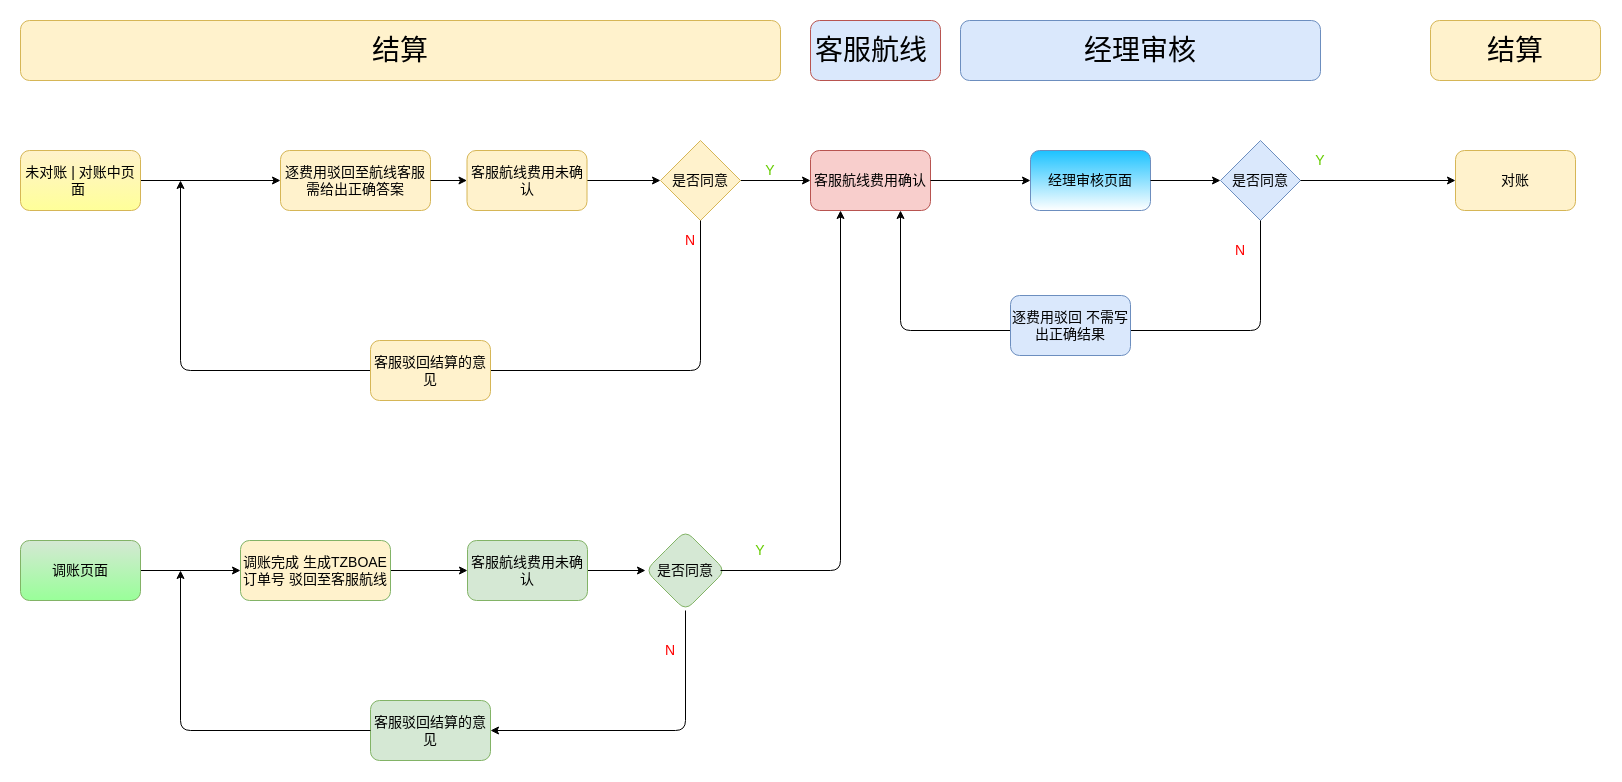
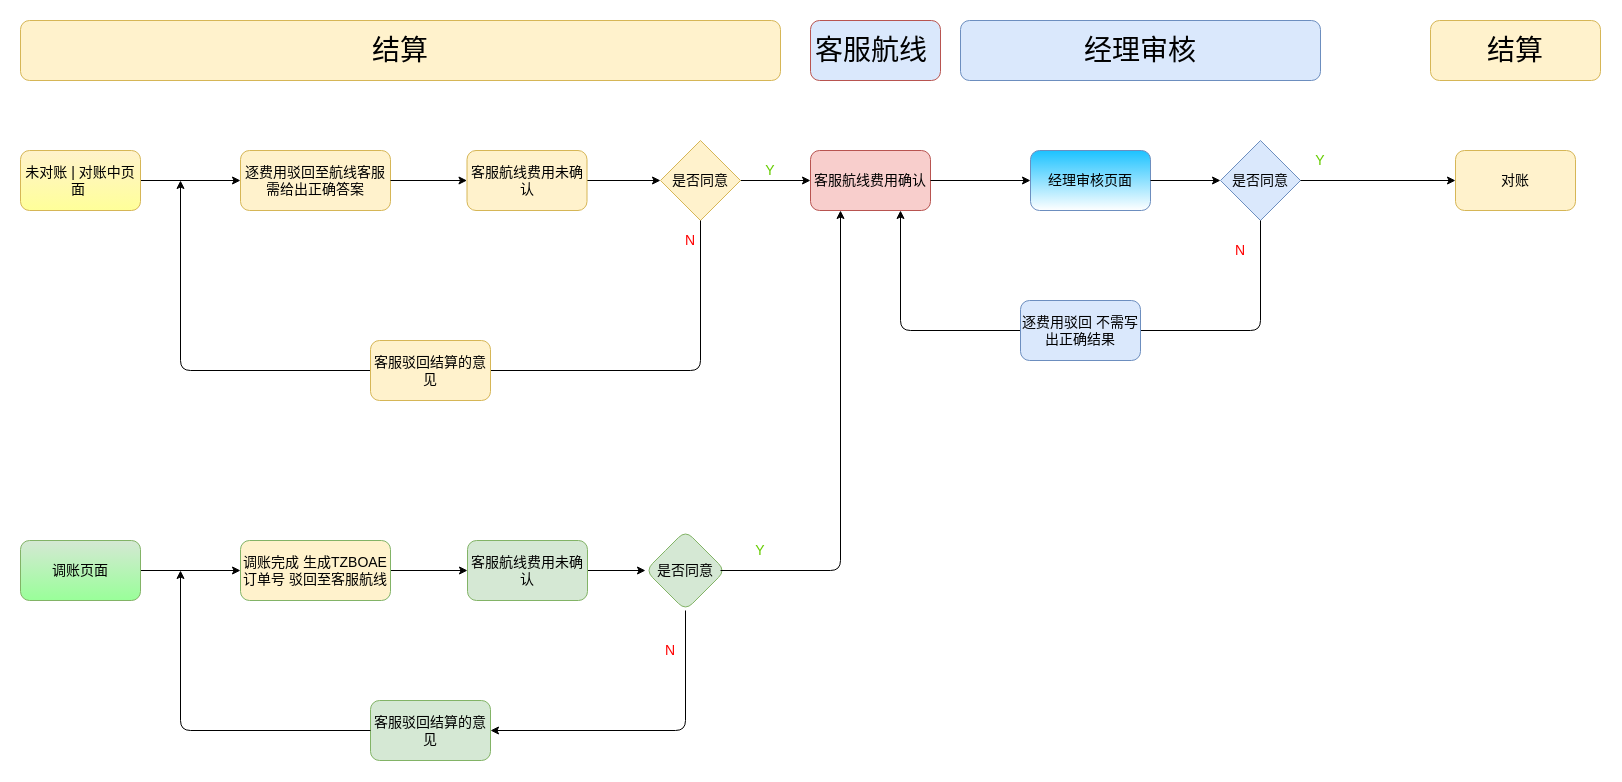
(356, 181) -> (316, 181)
(1071, 326) -> (1081, 331)
